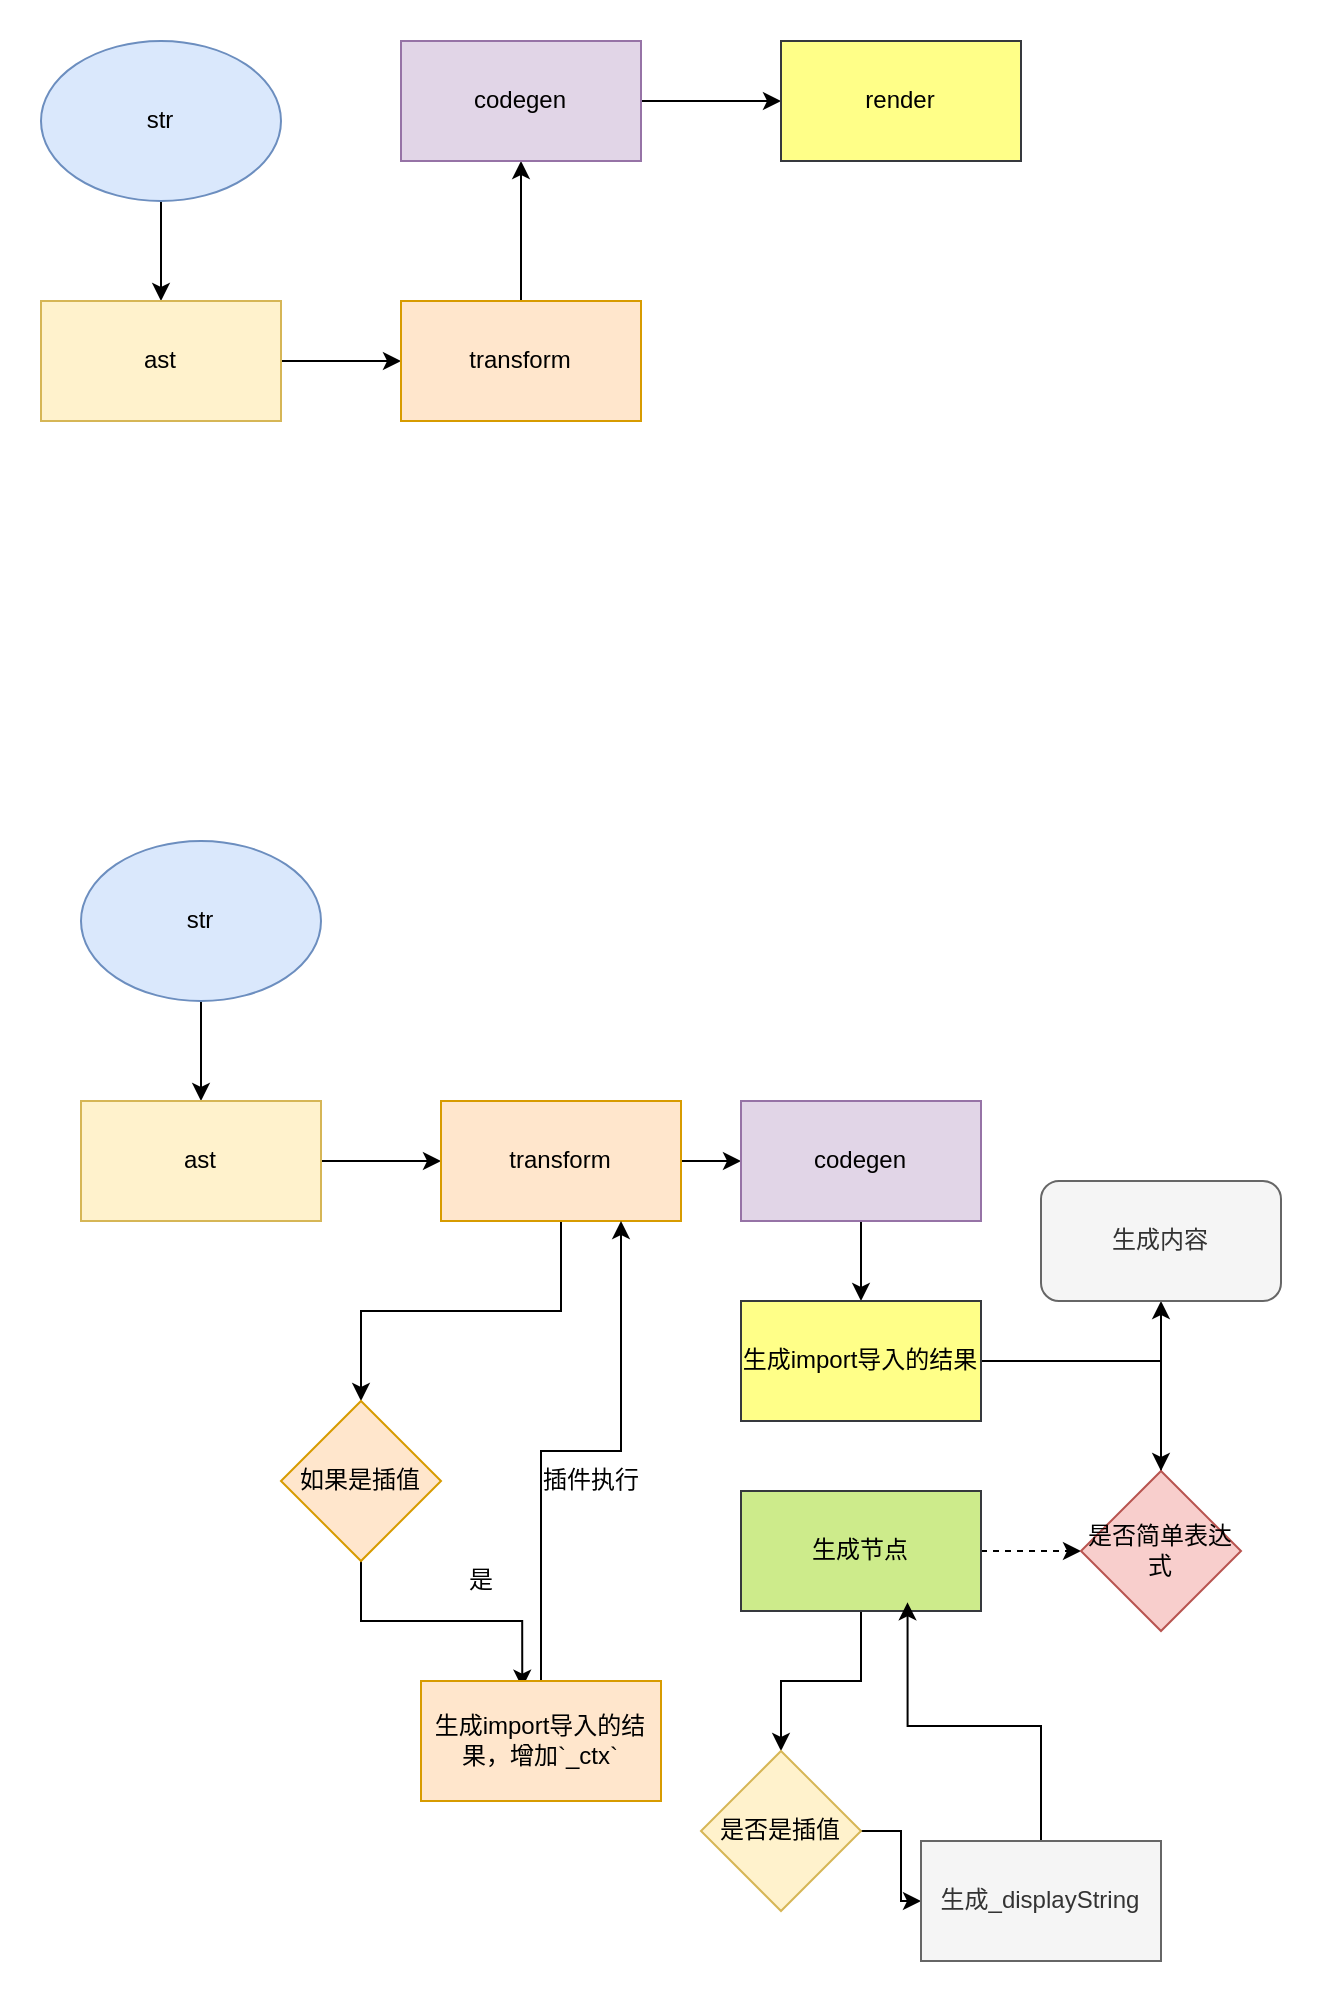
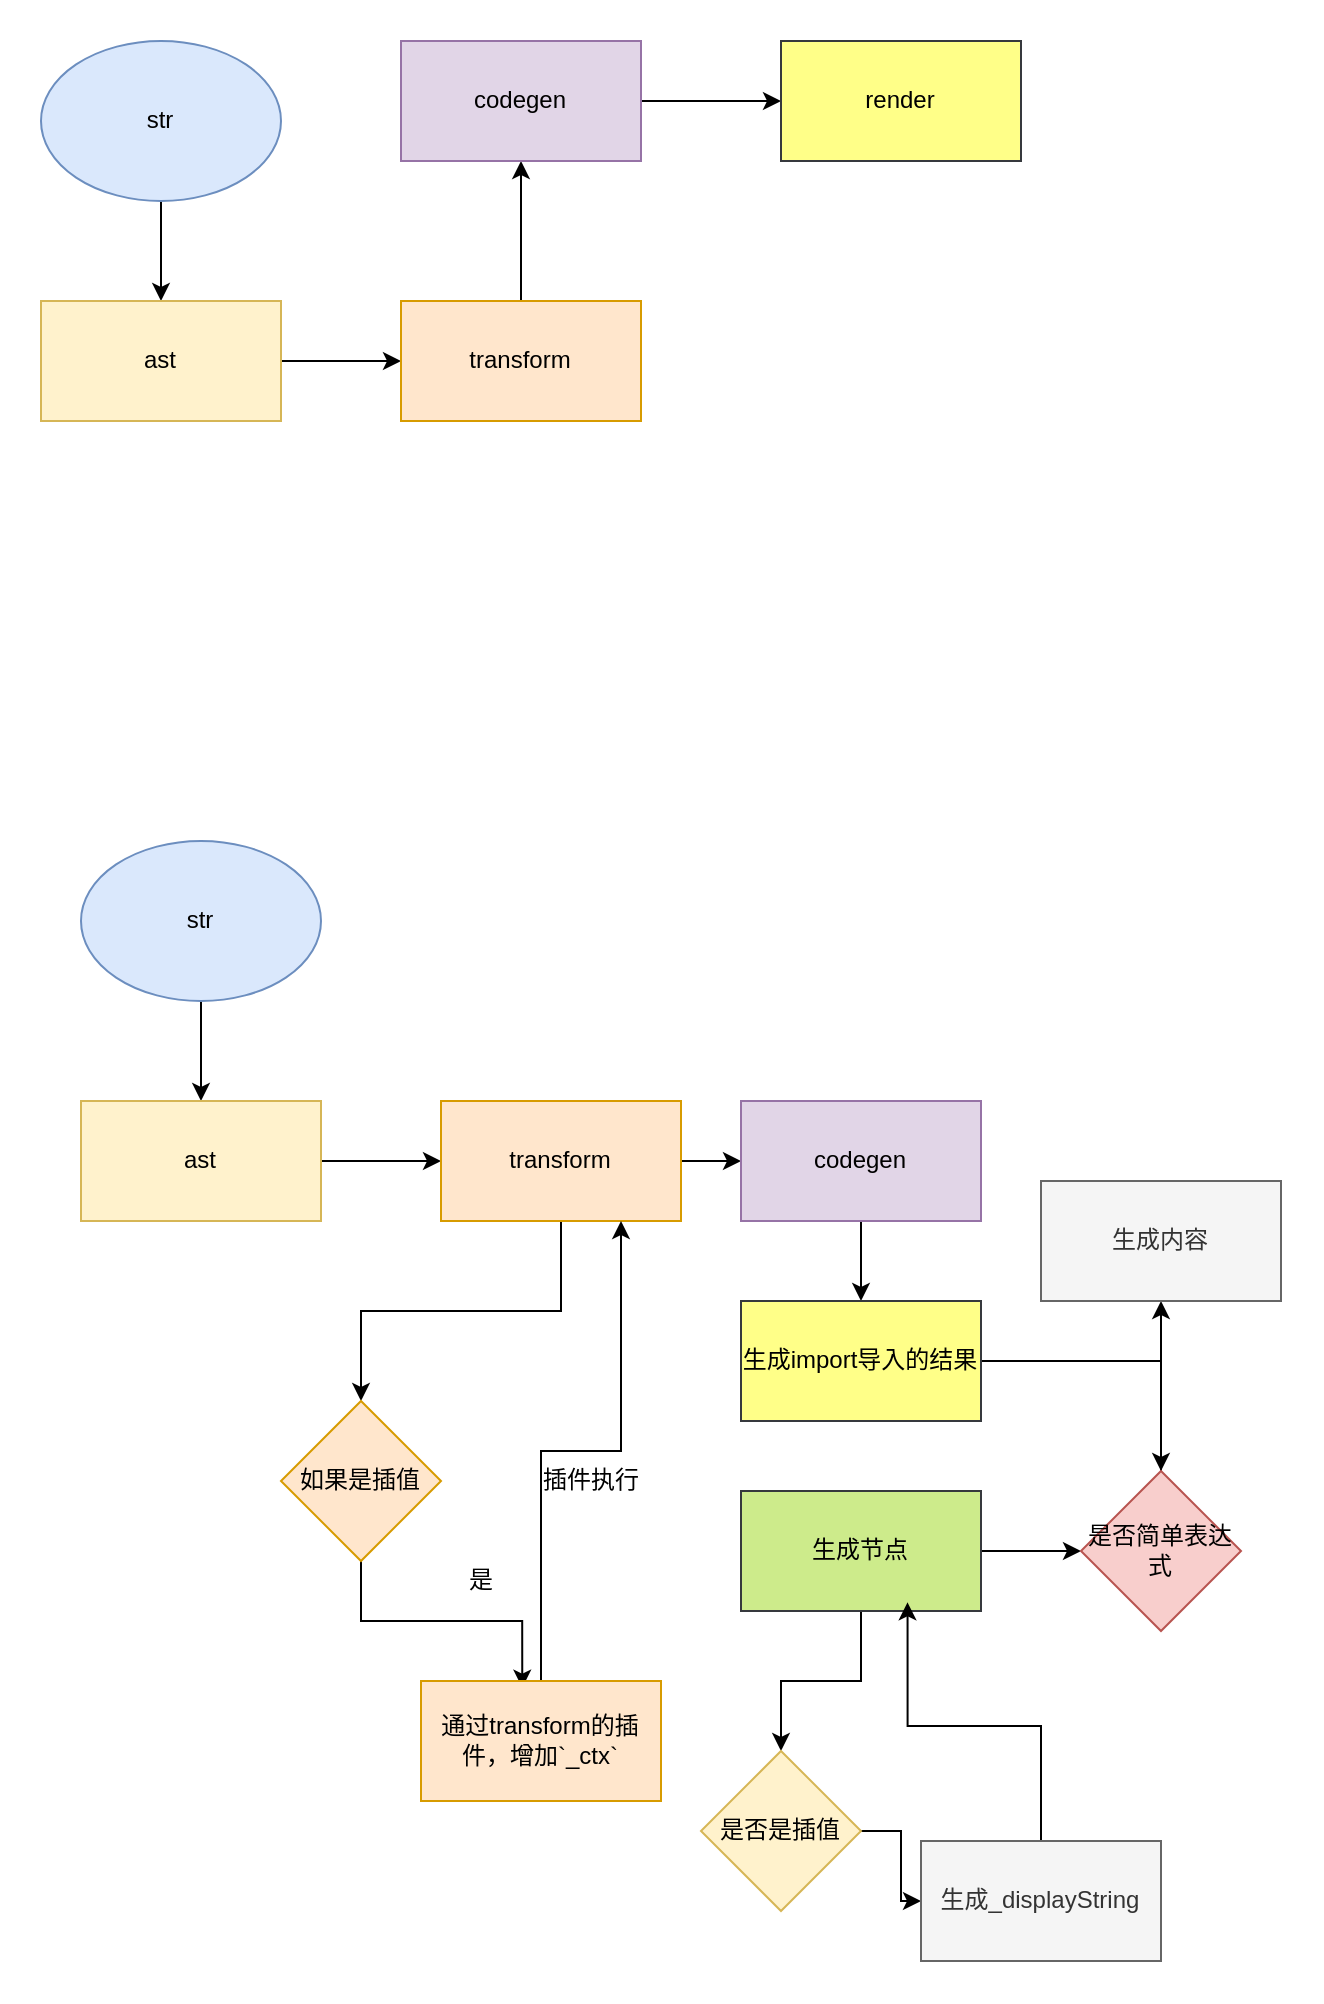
(1161, 1241) -> (1161, 1241)
(1025, 1551) -> (1025, 1551)
(541, 1741) -> (541, 1741)
